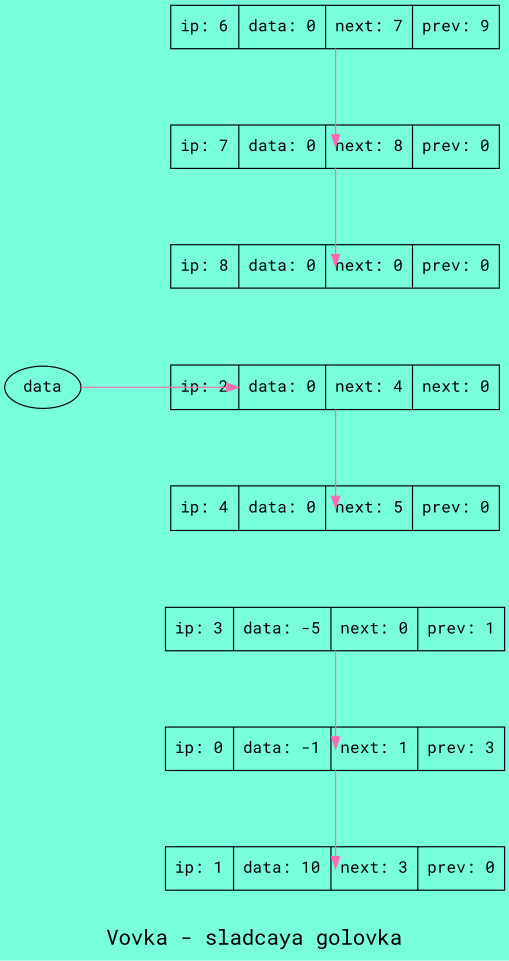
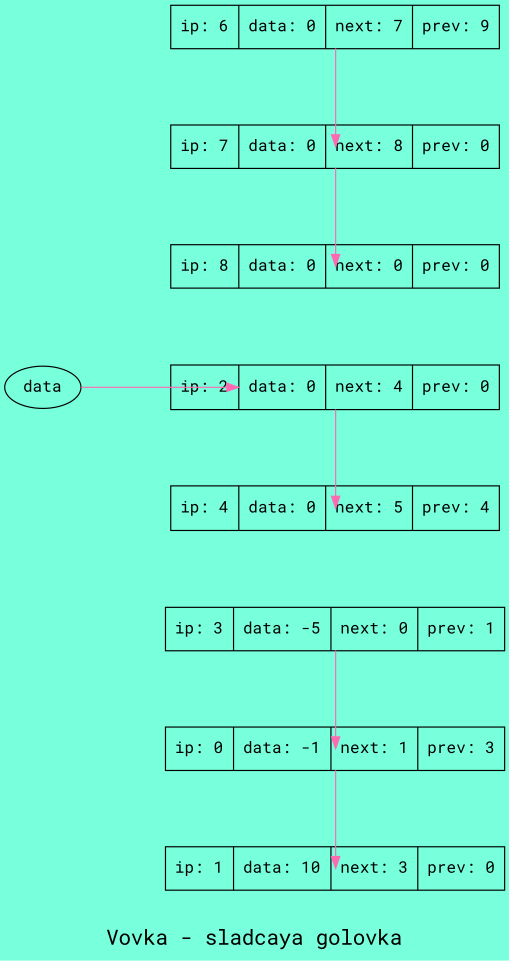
(456, 387) -> (456, 387)
(456, 508) -> (456, 508)
